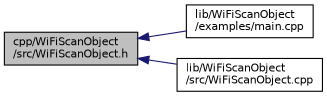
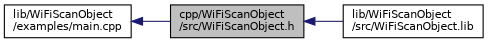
(167, 34) -> (157, 21)
(250, 75) -> (413, 21)
